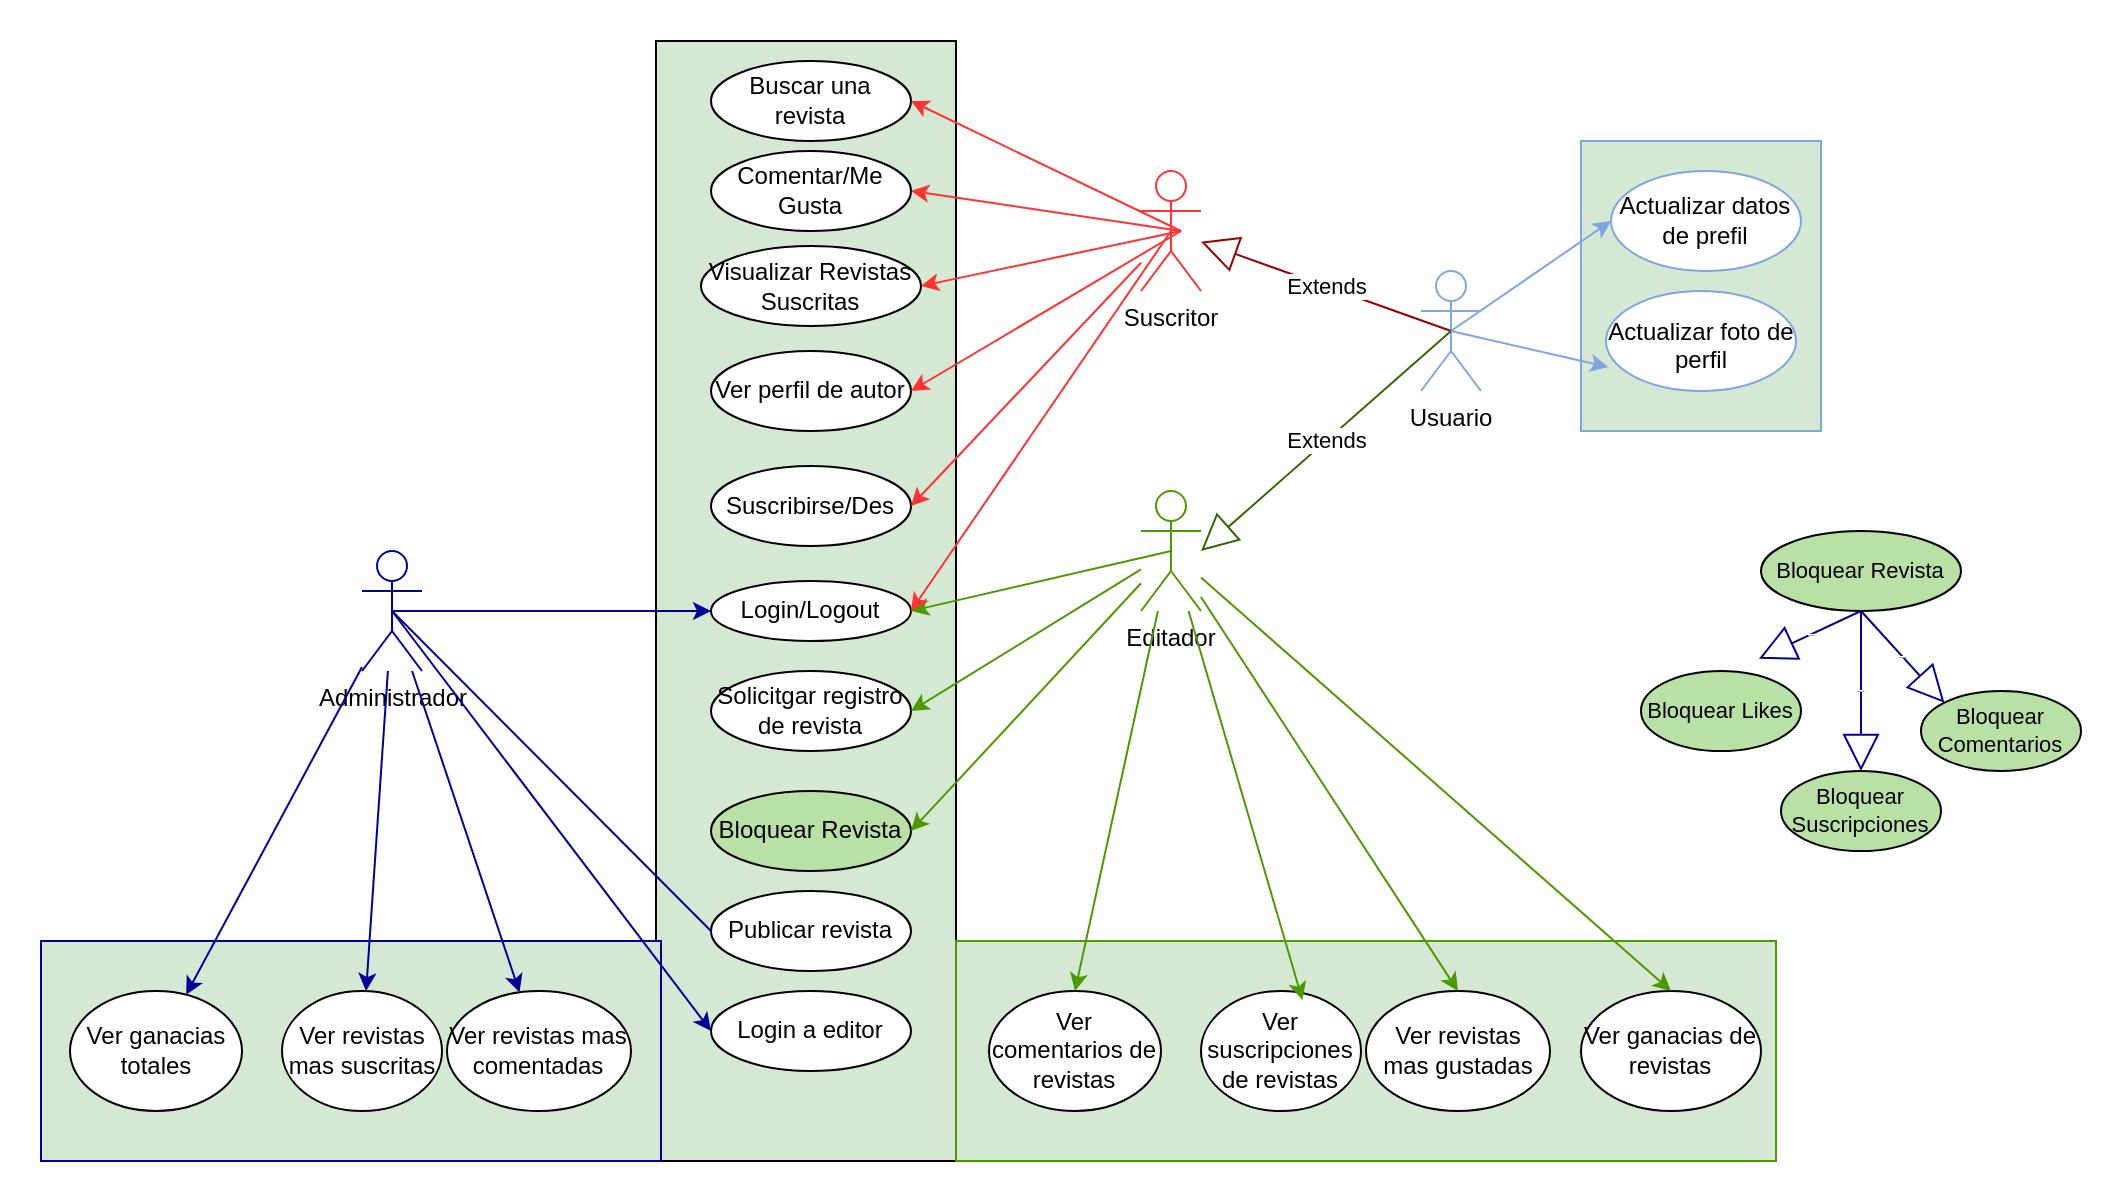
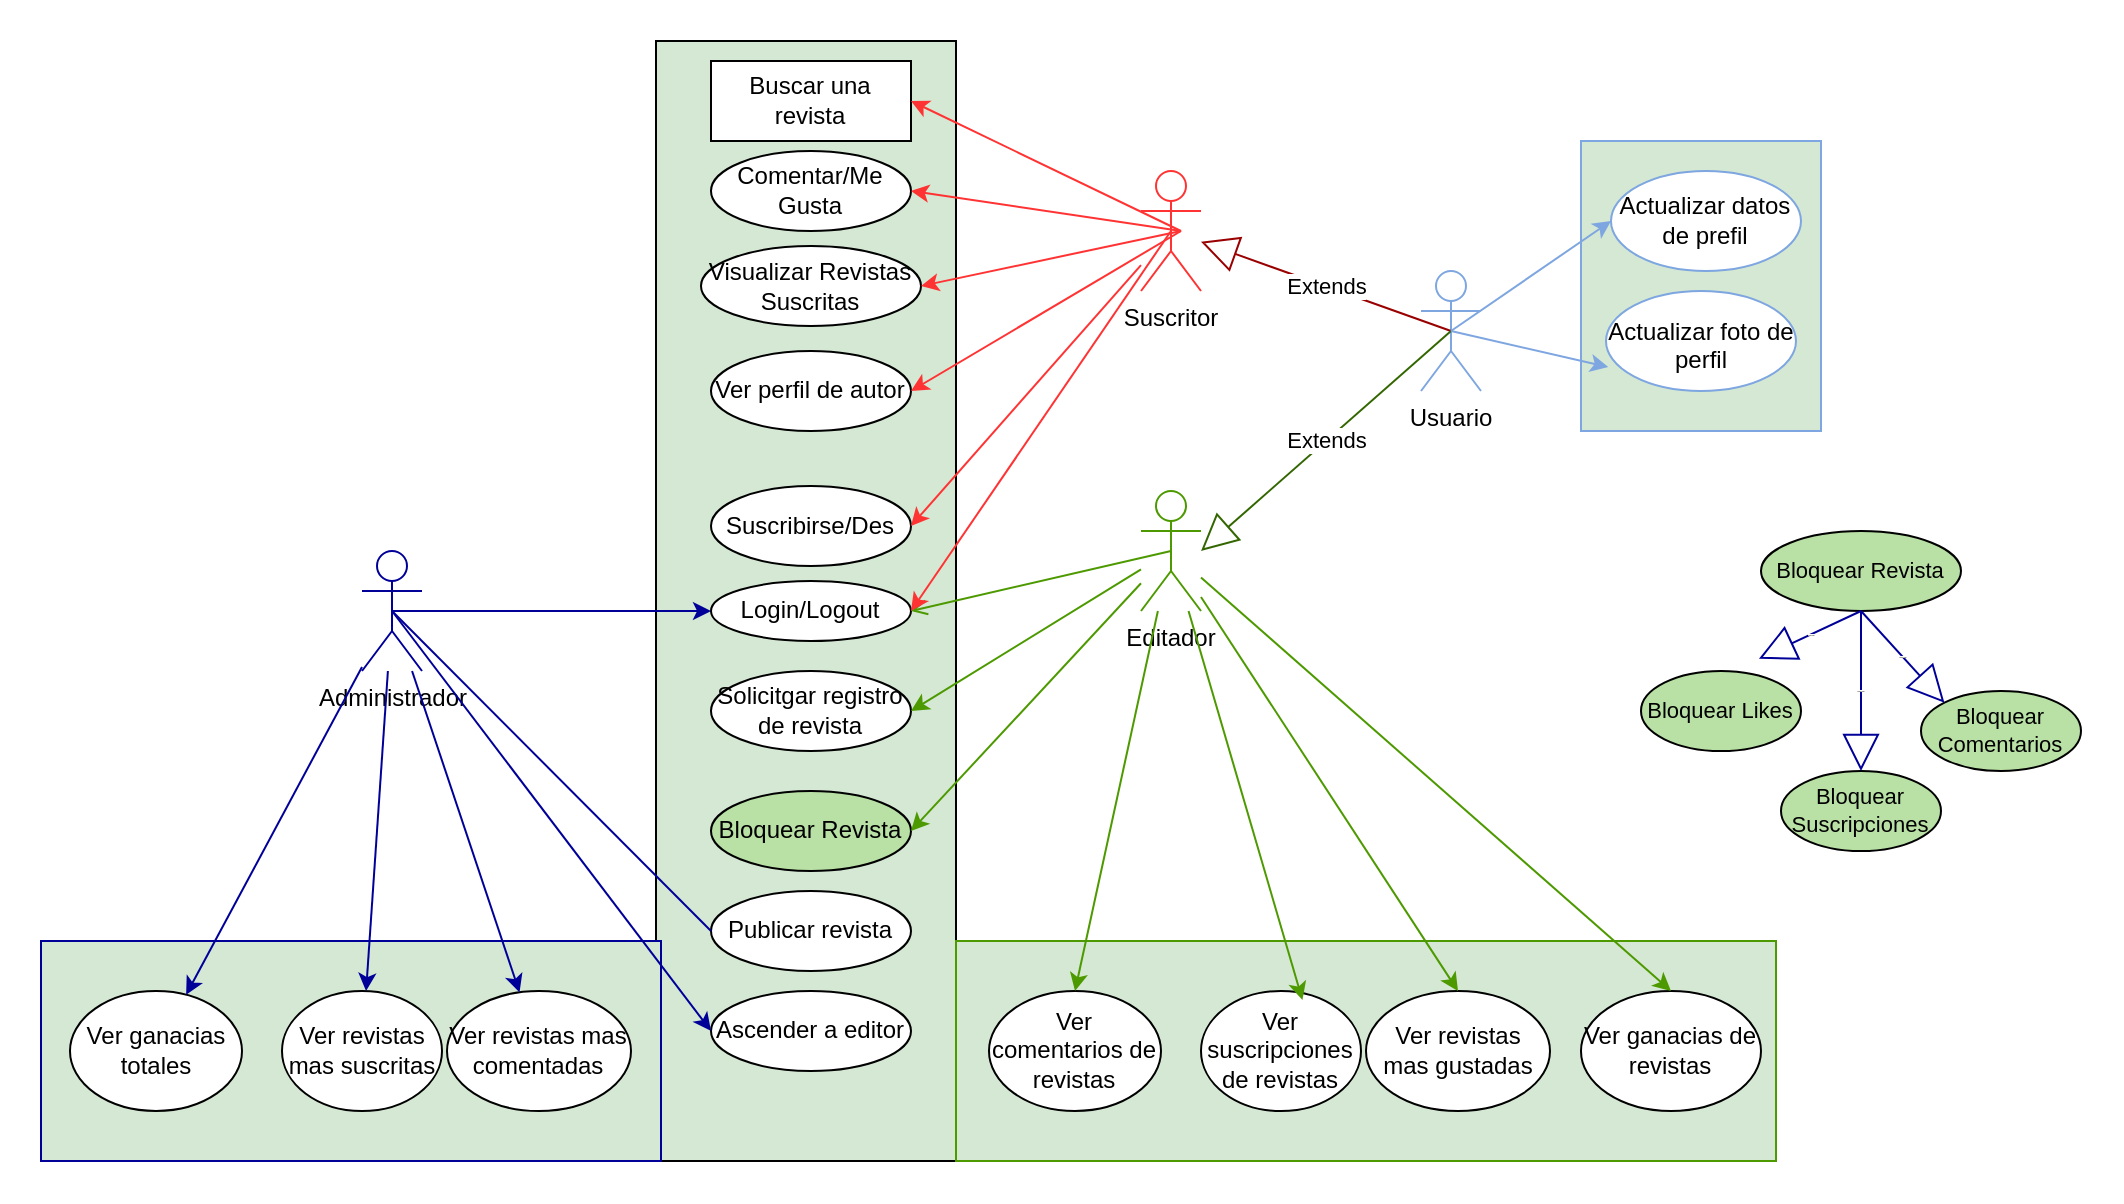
(811, 101) -> (811, 101)
(811, 506) -> (811, 526)
(925, 608) -> (922, 608)
(811, 1031) -> (811, 1031)
